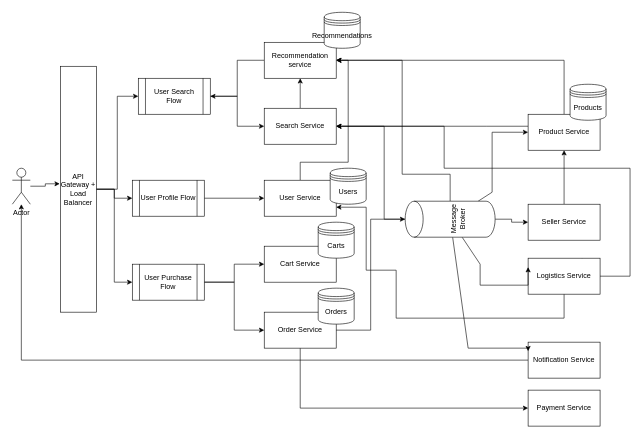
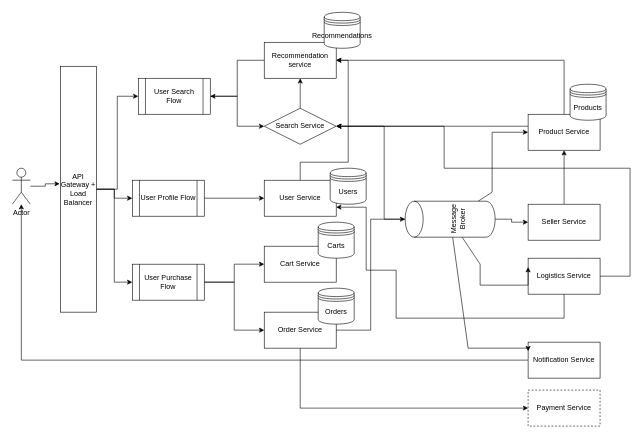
(300, 126) -> (300, 126)
(402, 156) -> none
(564, 408) -> (564, 408)
